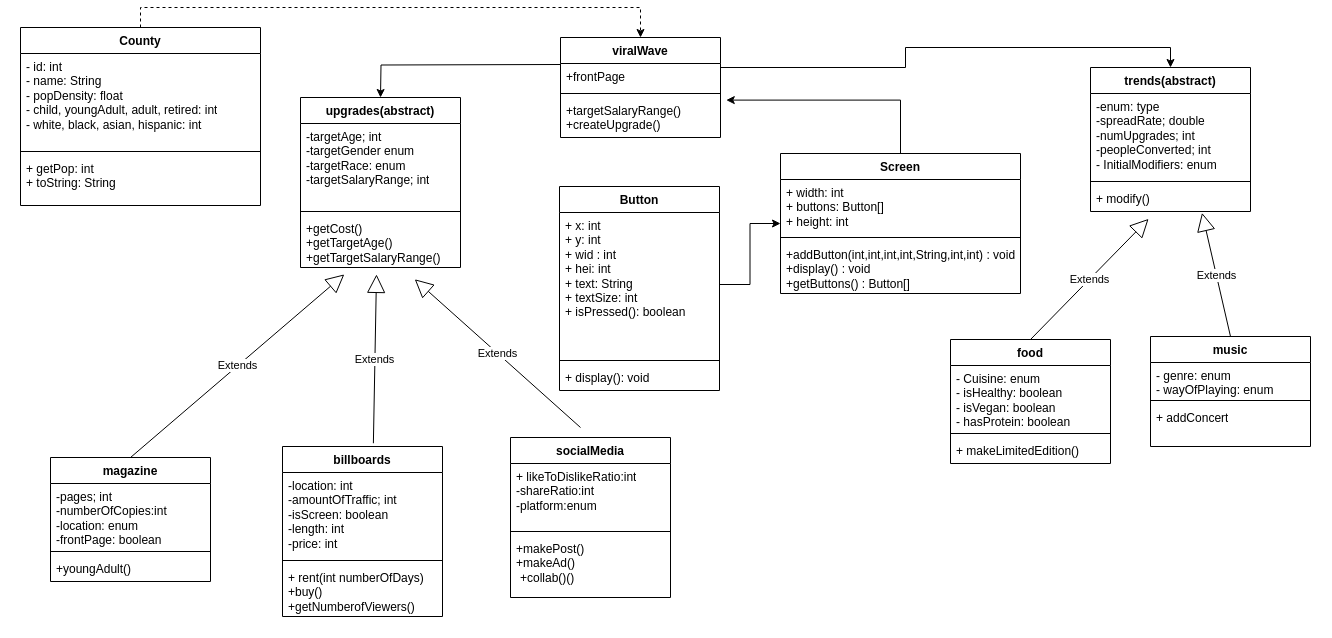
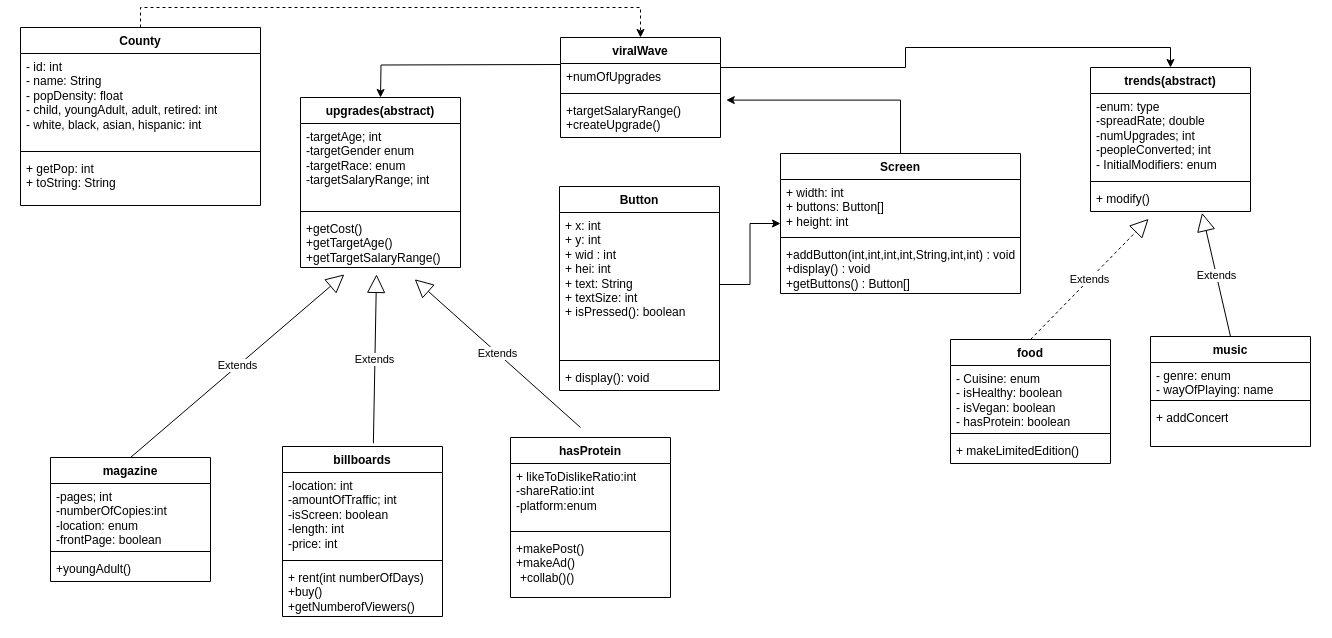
(600, 78) -> (614, 78)
(1056, 314) -> (1056, 314)
(1216, 384) -> (1216, 384)
(591, 452) -> (591, 452)
